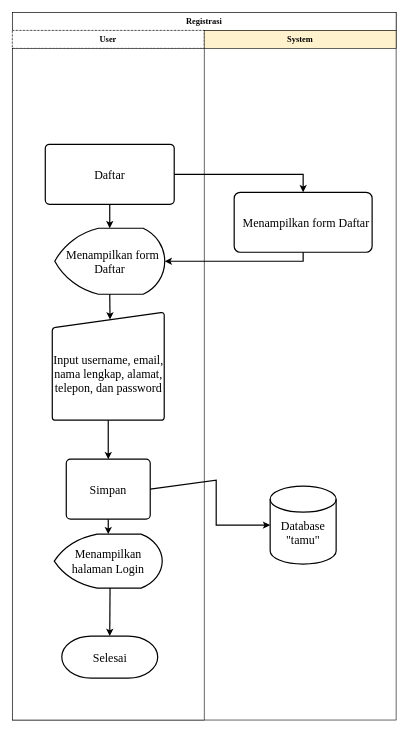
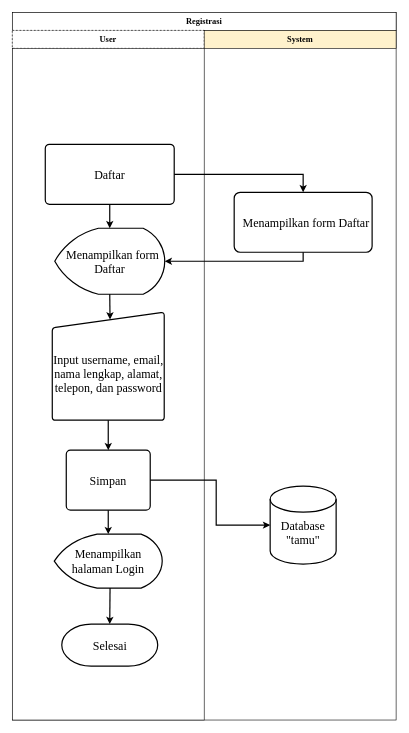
(108, 489) -> (108, 480)
(110, 657) -> (110, 645)
